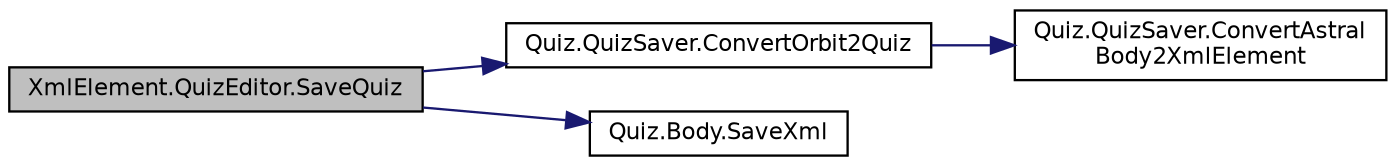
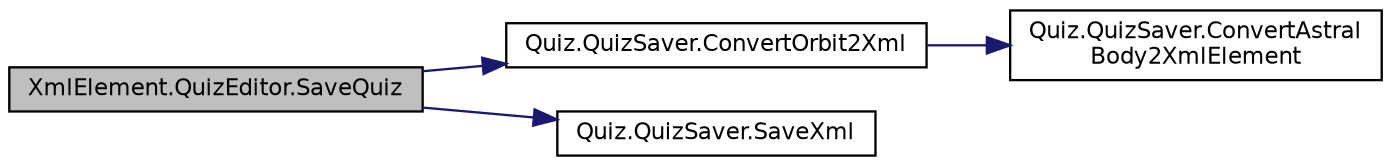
(719, 45) -> (716, 45)
(719, 134) -> (716, 134)
